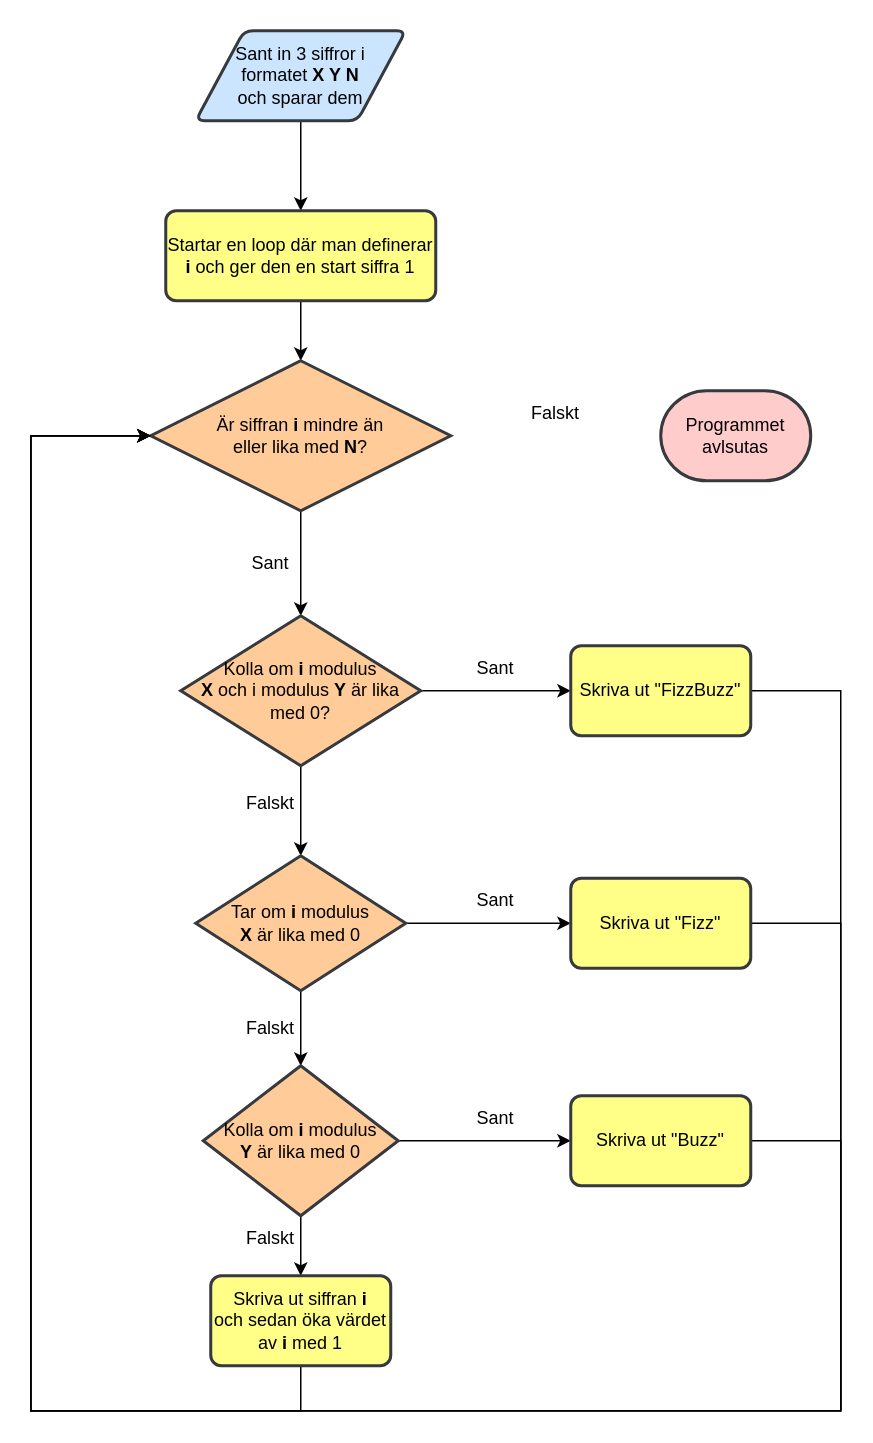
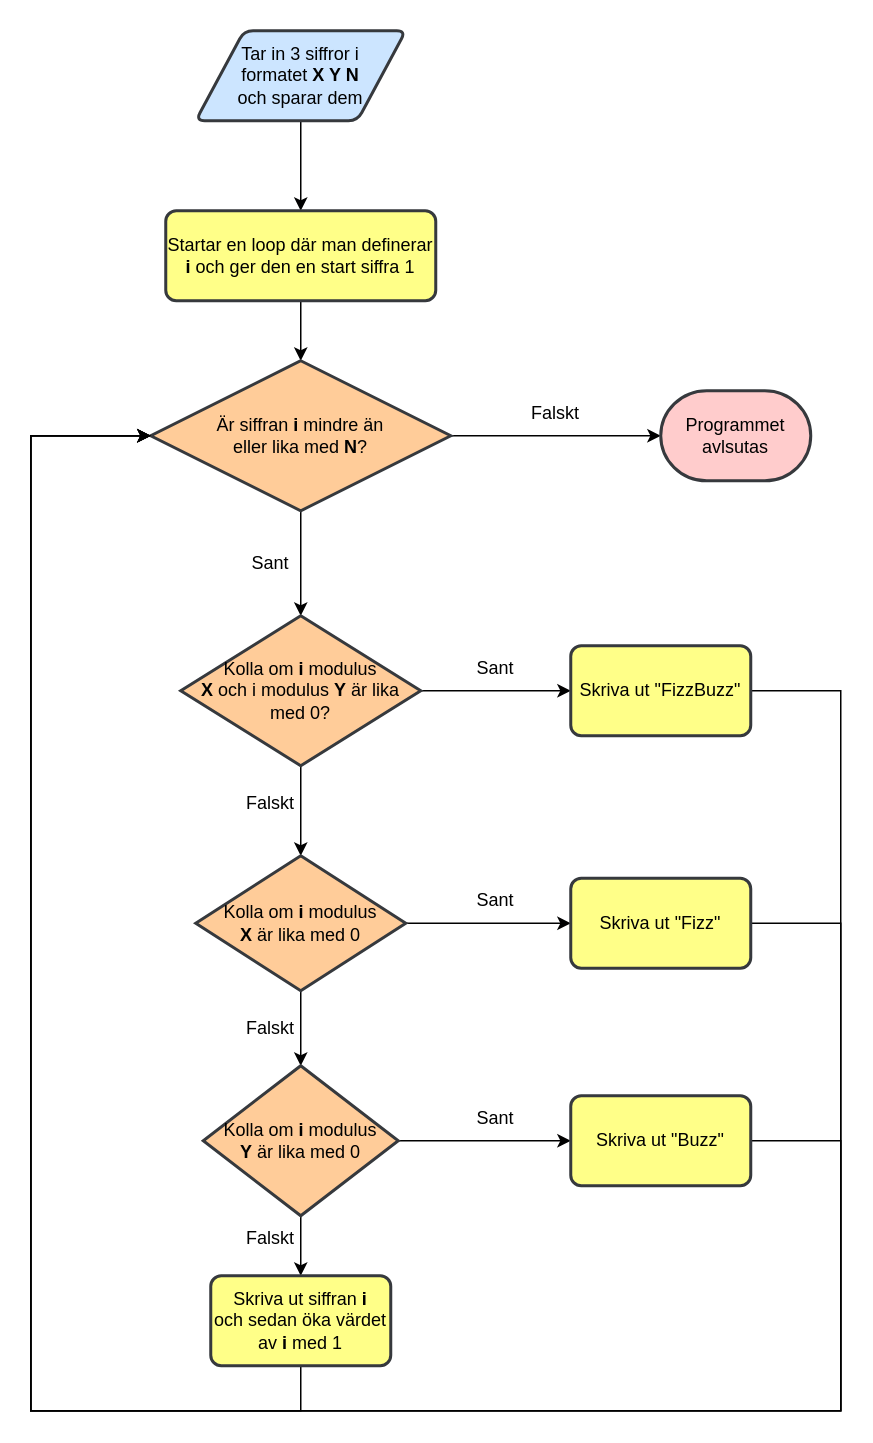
(301, 76) -> (301, 76)
none -> (551, 436)
(301, 923) -> (301, 923)
